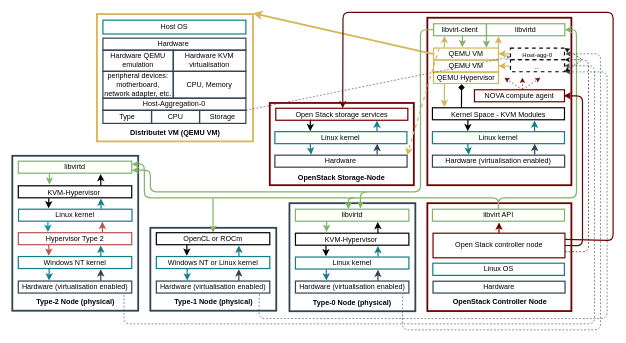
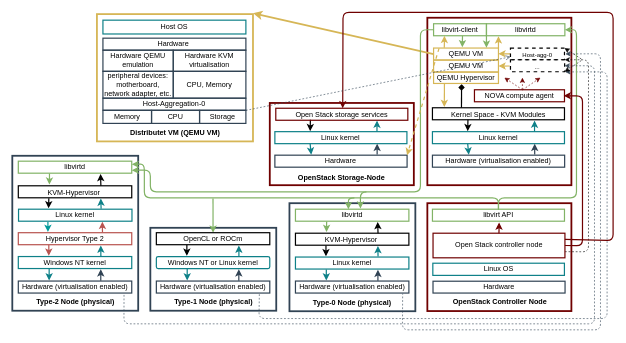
(127, 117) -> (127, 117)
(213, 262) -> (213, 262)
